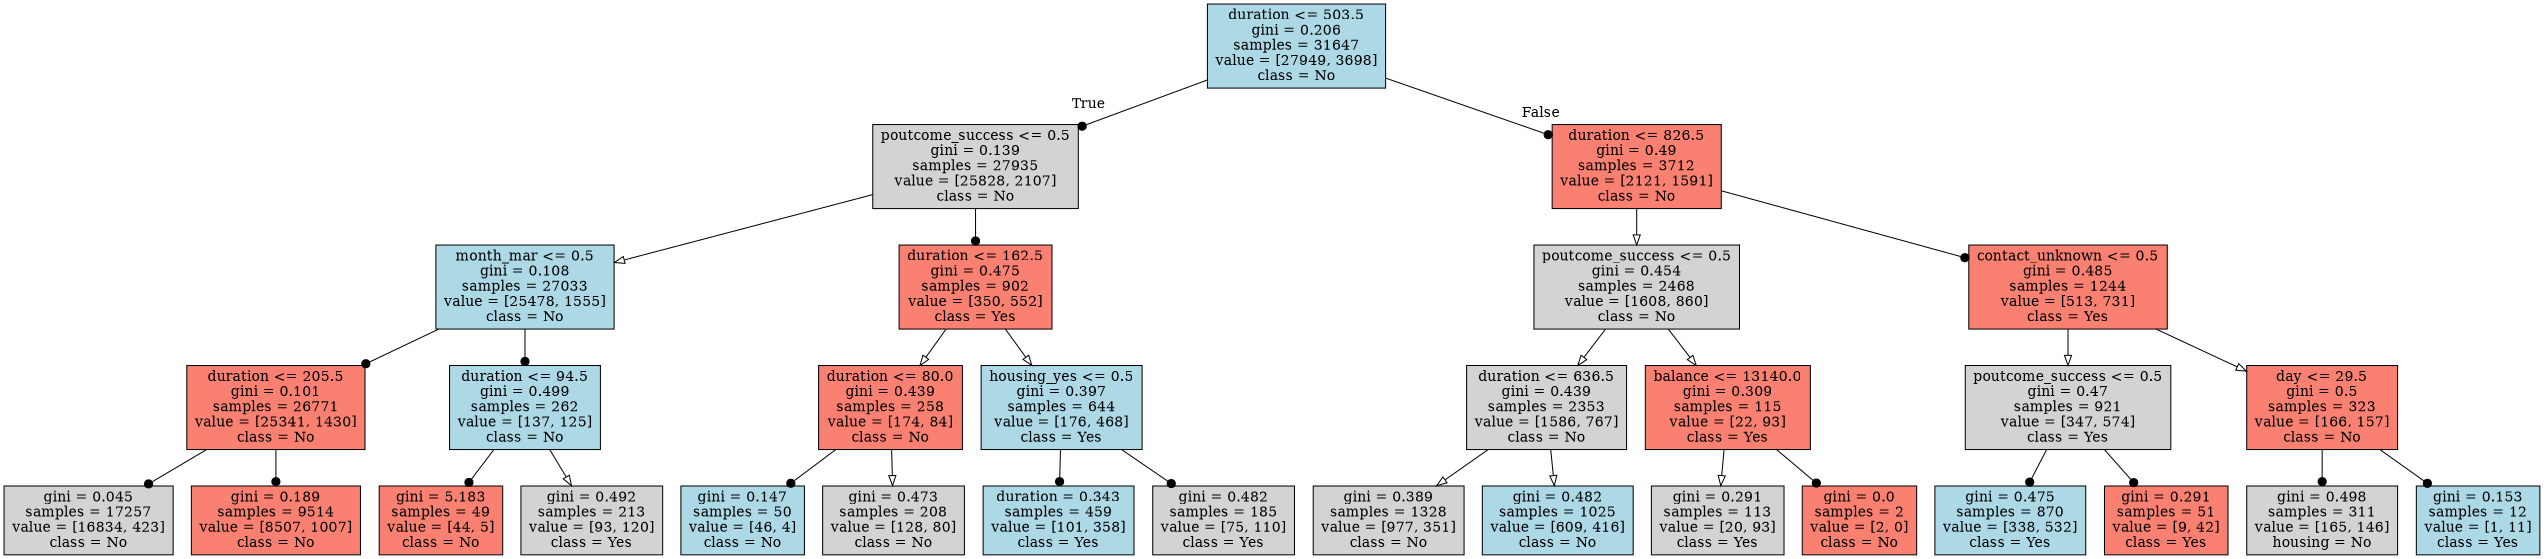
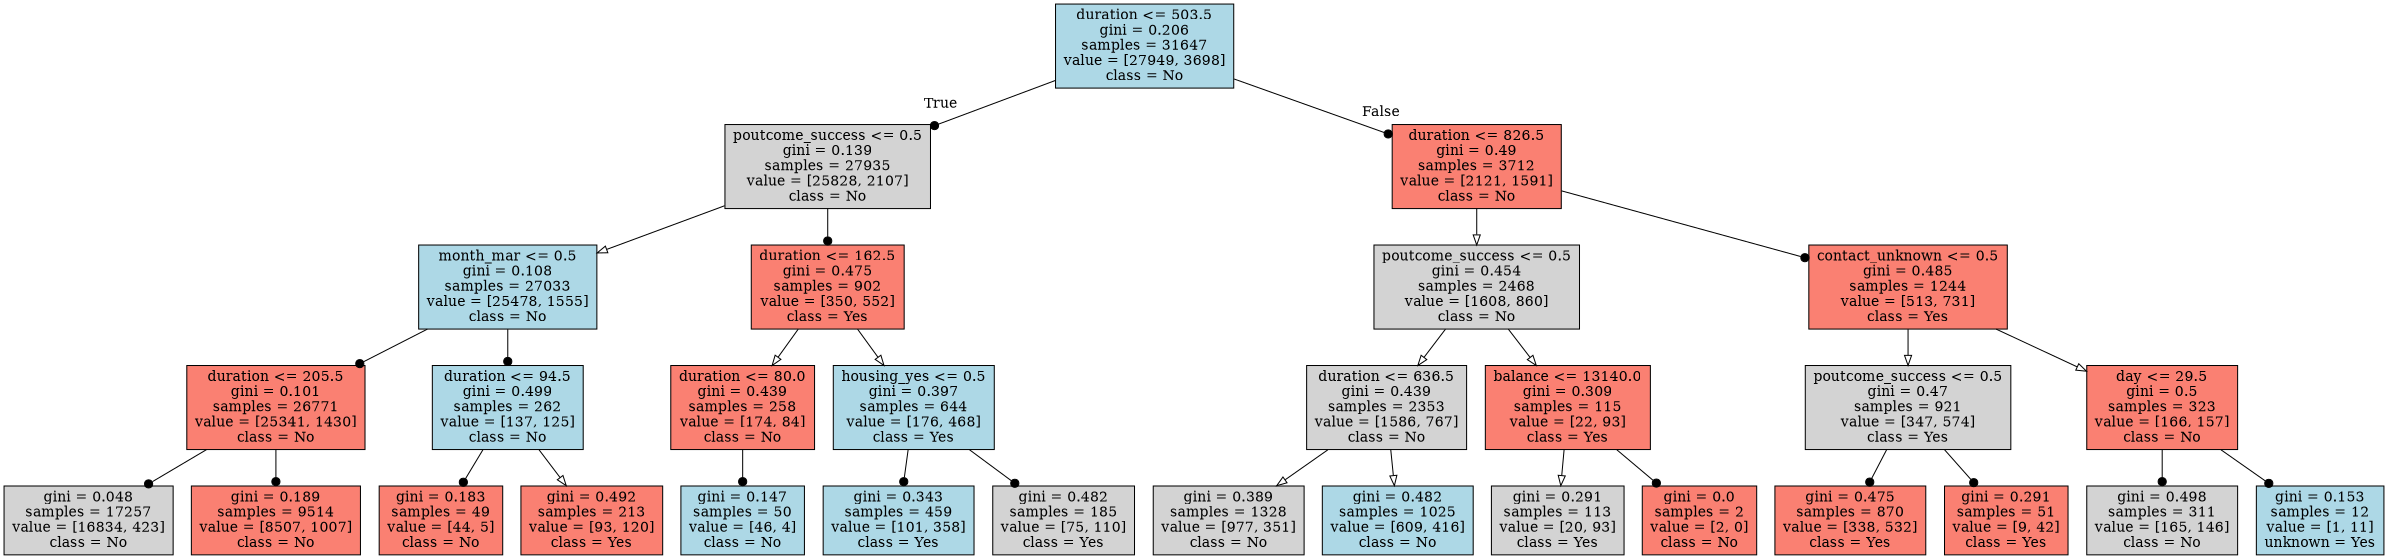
(89, 520) -> (89, 520)
(441, 520) -> (441, 520)
(592, 520) -> (592, 520)
(894, 520) -> none
(1059, 520) -> (899, 520)
(2010, 520) -> (1850, 520)
(2322, 520) -> (2162, 520)
(2478, 520) -> (2320, 520)
